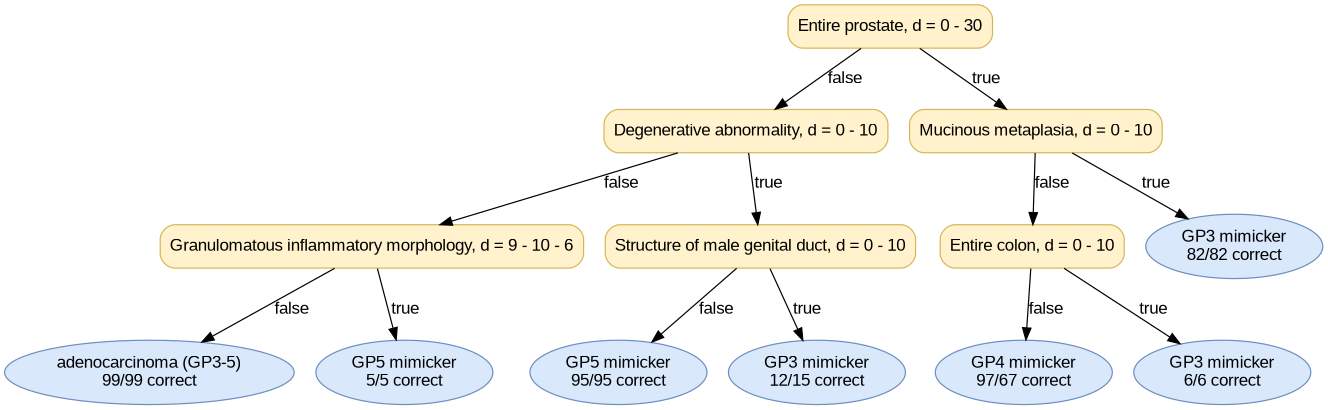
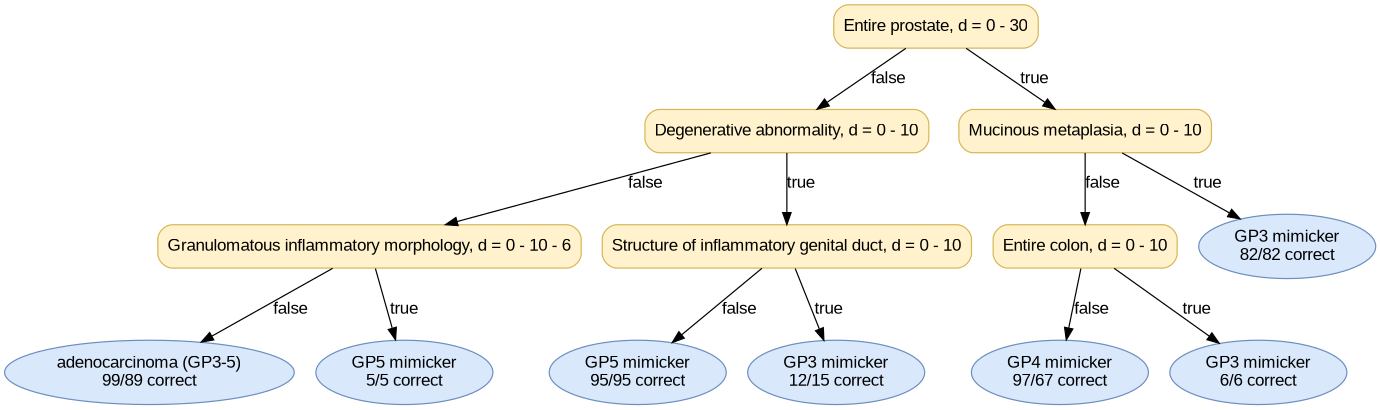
(372, 246) -> (370, 246)
(760, 246) -> (787, 246)
(149, 381) -> (149, 381)
